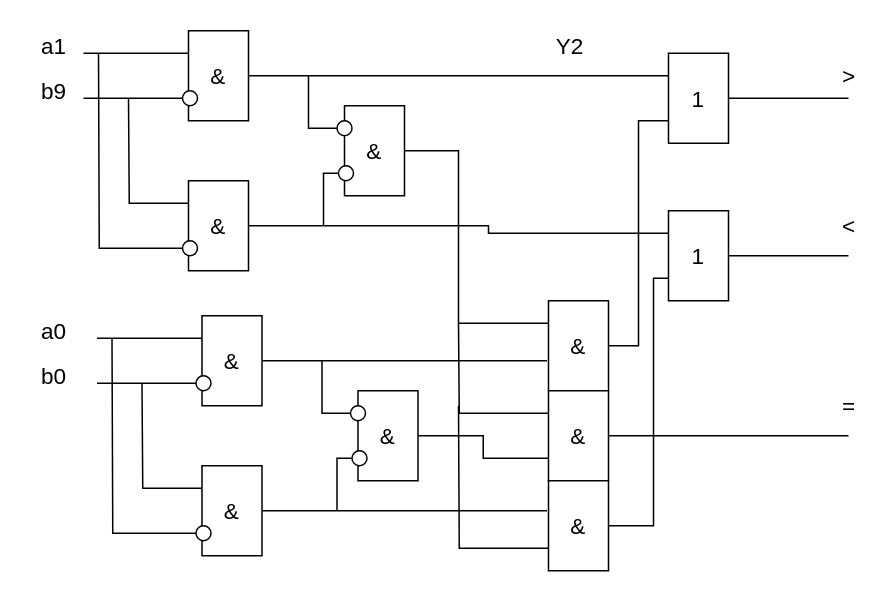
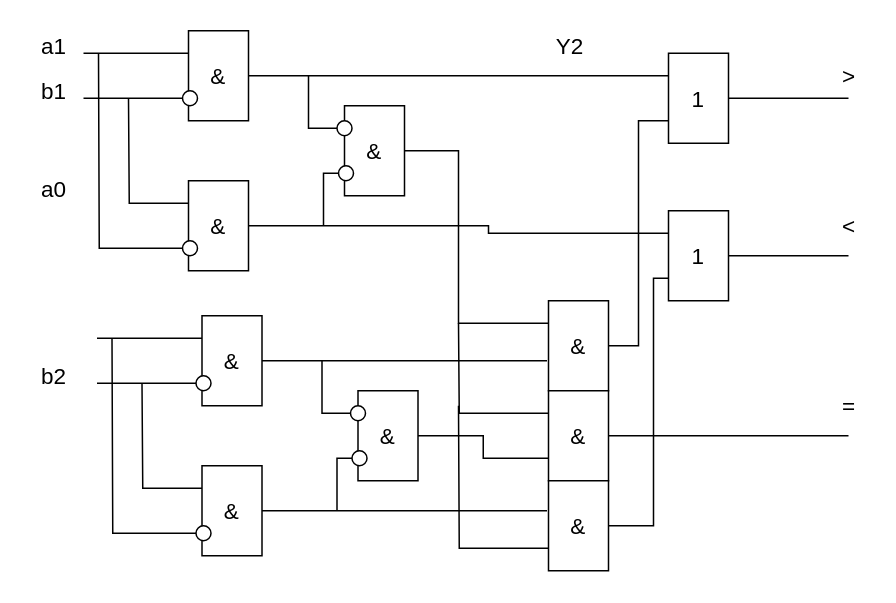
(54, 91) -> (54, 91)
(53, 331) -> (53, 188)
(54, 376) -> (54, 376)
